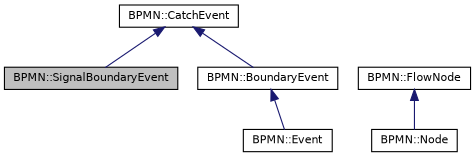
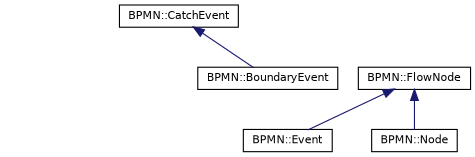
(91, 78) -> none
(280, 115) -> (346, 112)
